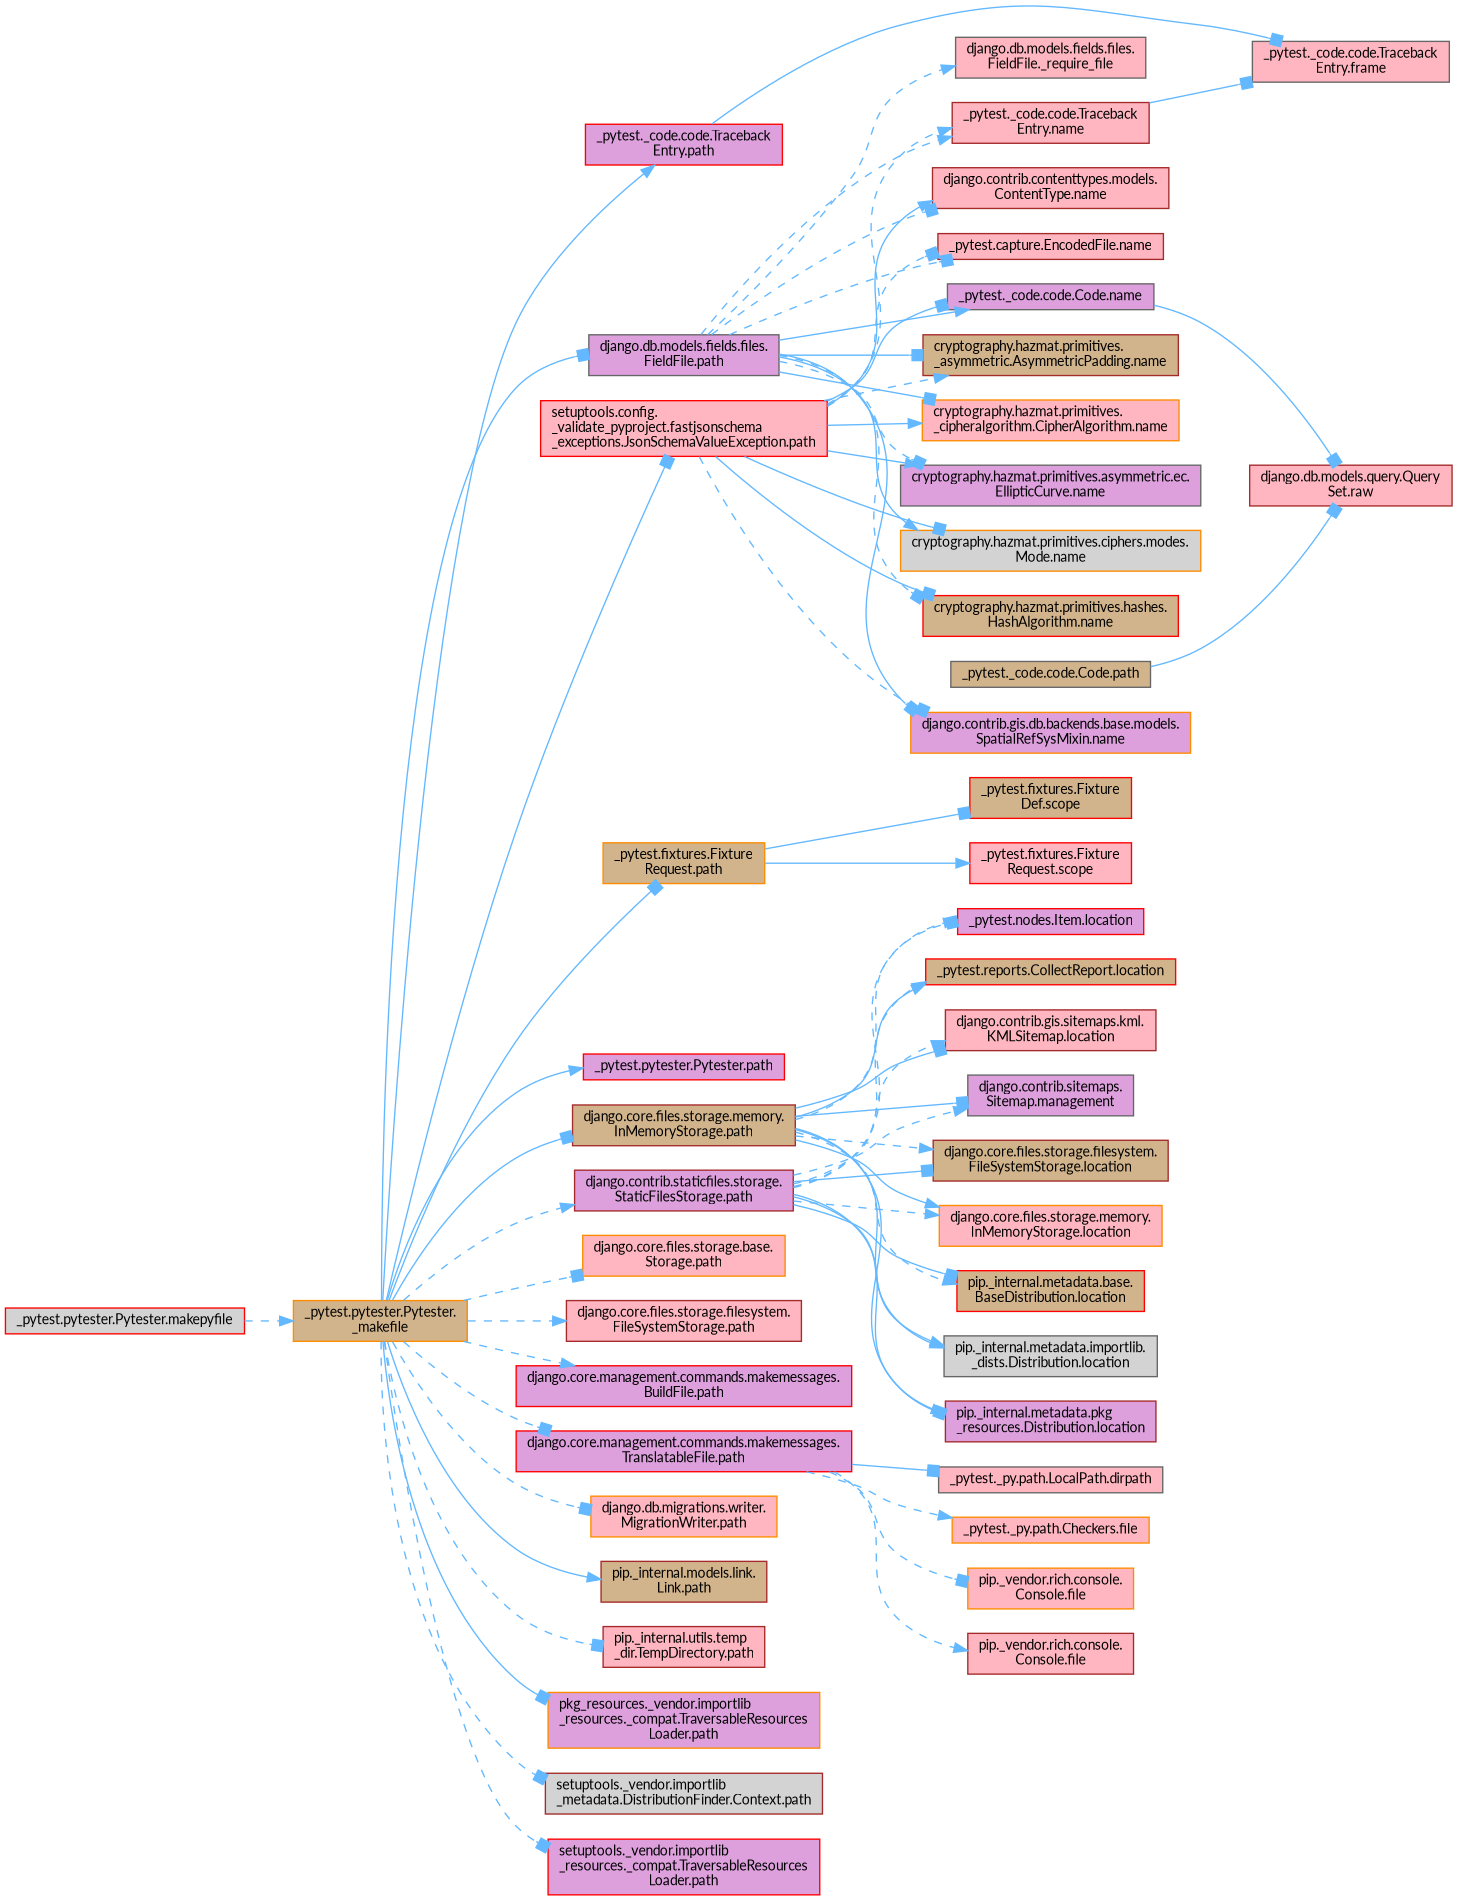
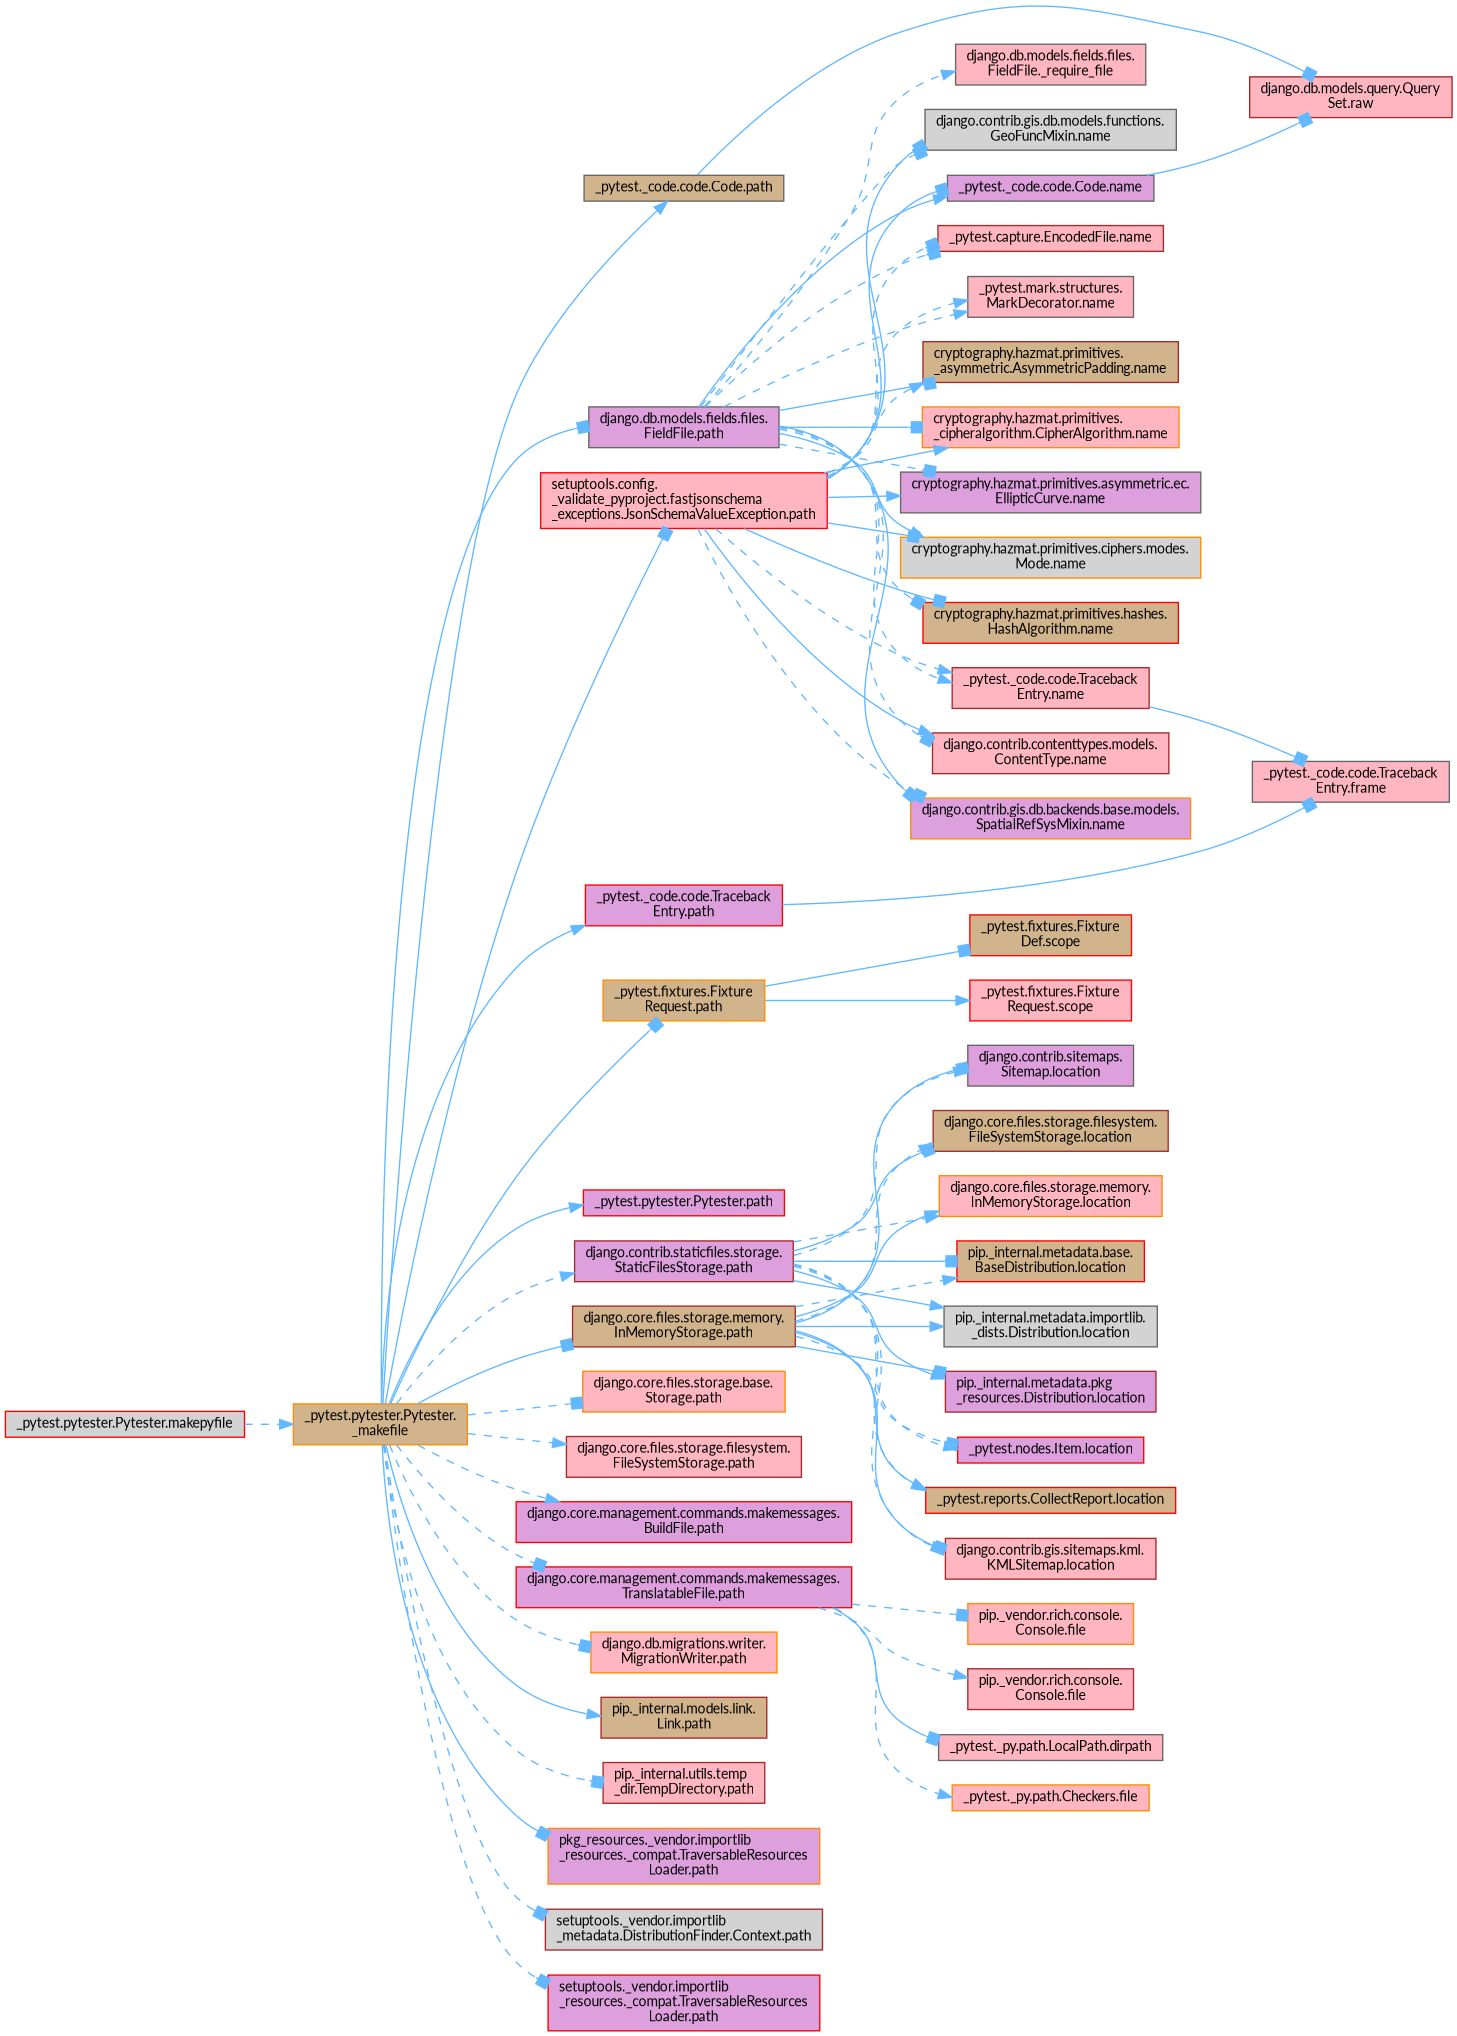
none -> (1051, 130)
none -> (1051, 297)
none -> (438, 780)
(1051, 1095) -> (1051, 1066)
